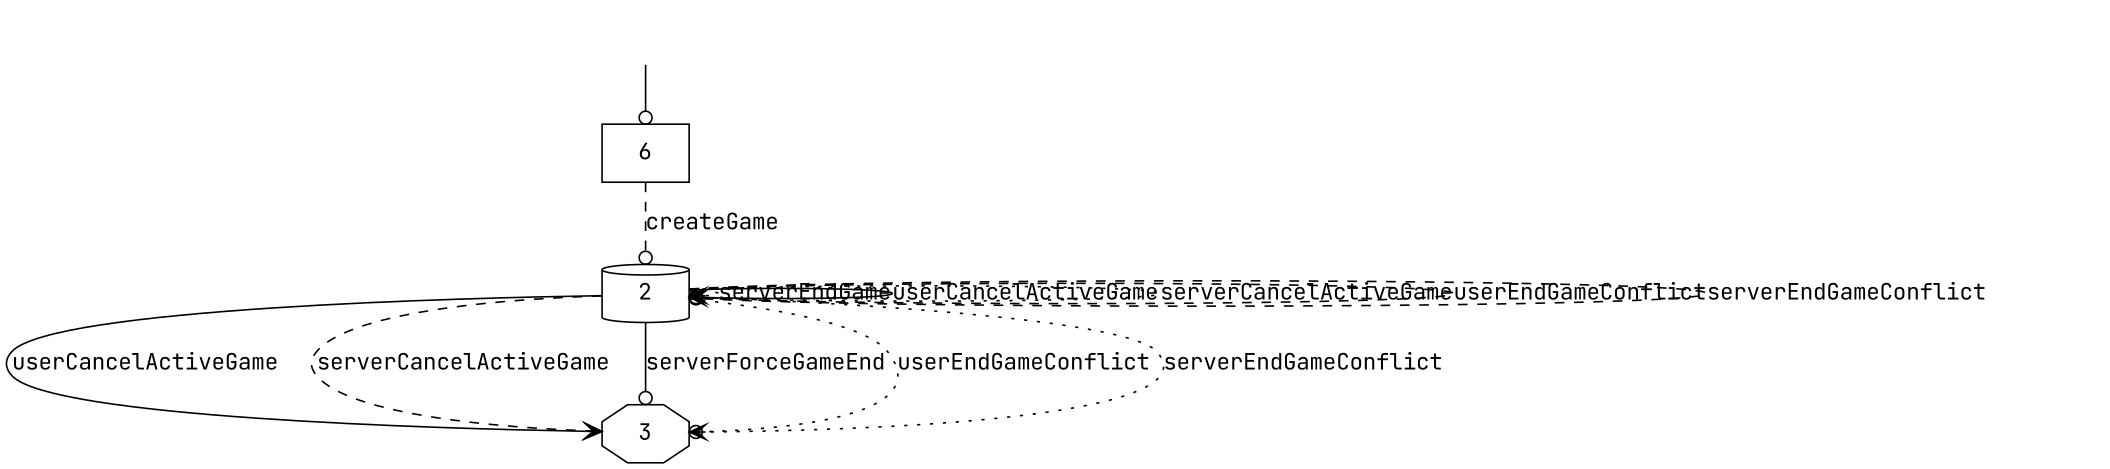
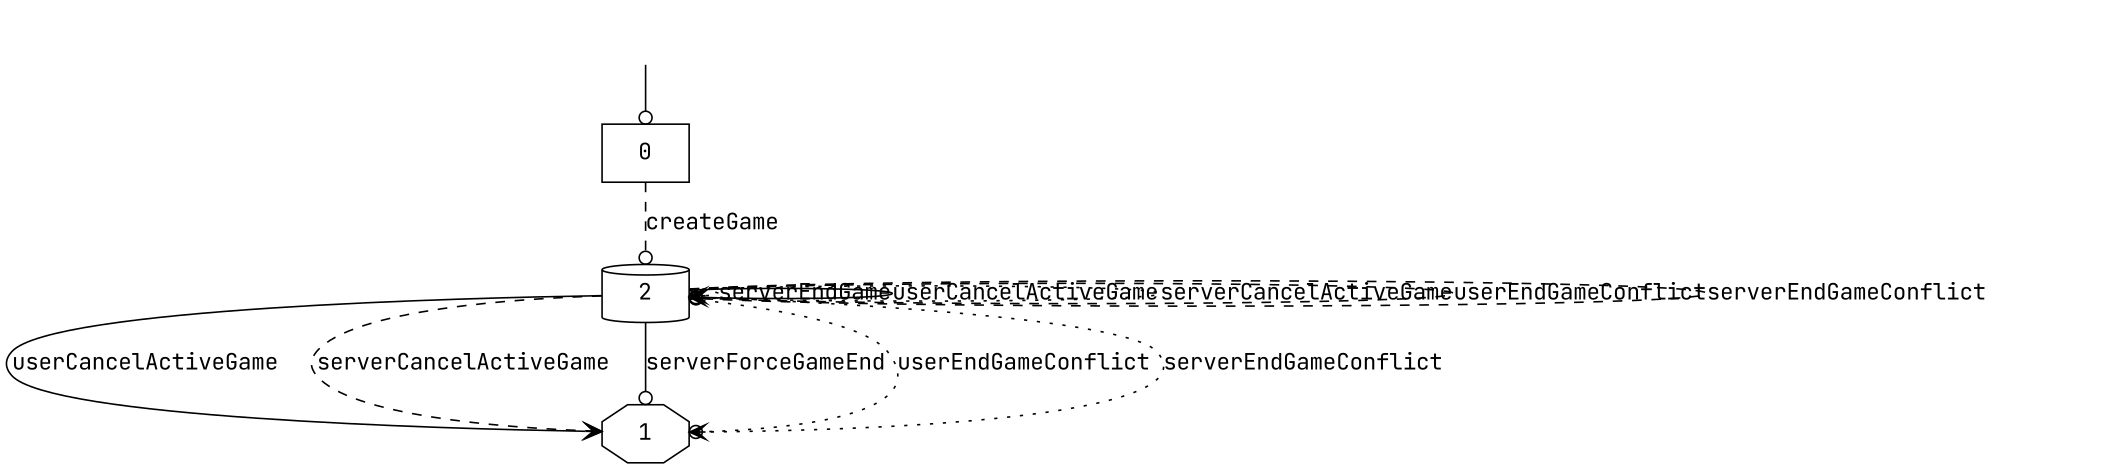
(646, 153) -> (646, 153)
(646, 434) -> (646, 434)
